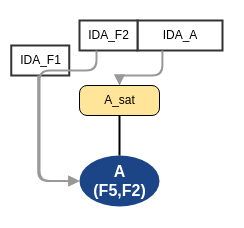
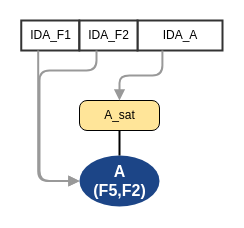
(40, 61) -> (50, 36)
(120, 101) -> (120, 116)
